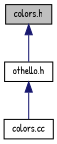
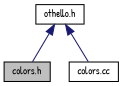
(29, 48) -> (41, 48)
